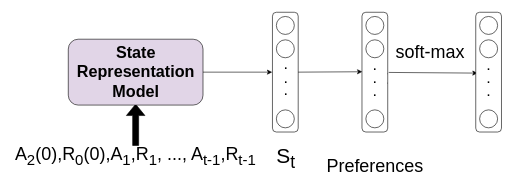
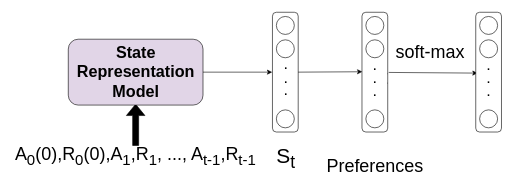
(135, 156) -> (135, 156)
